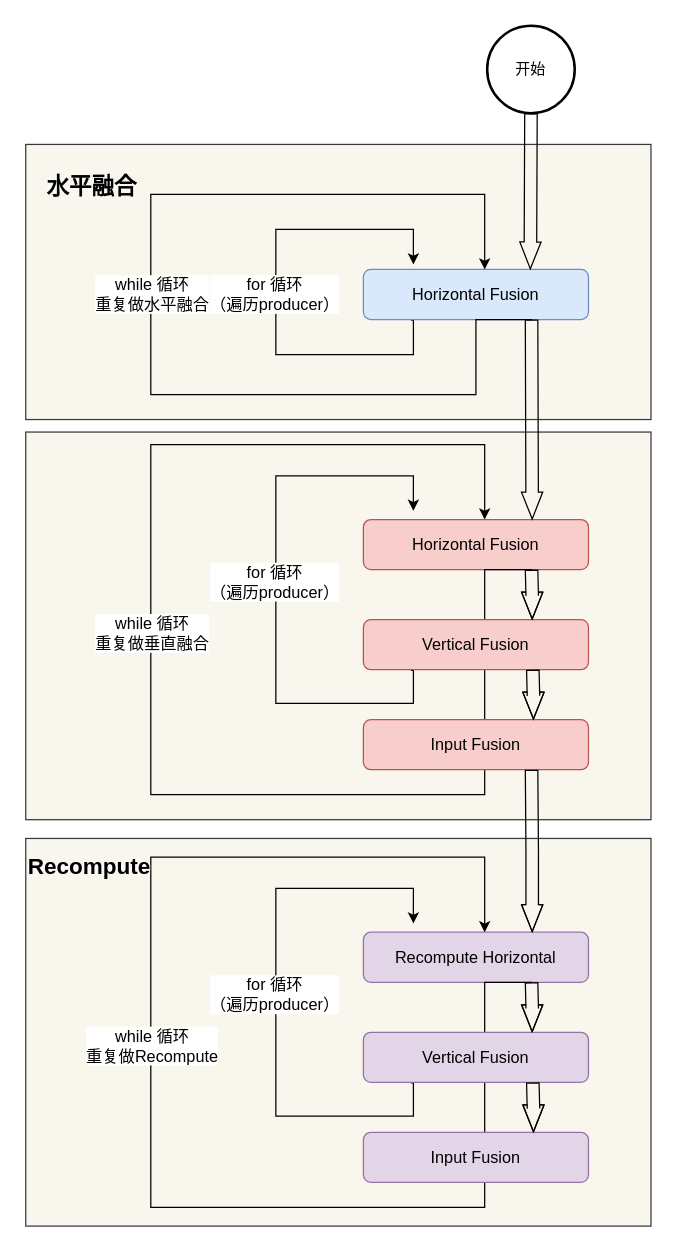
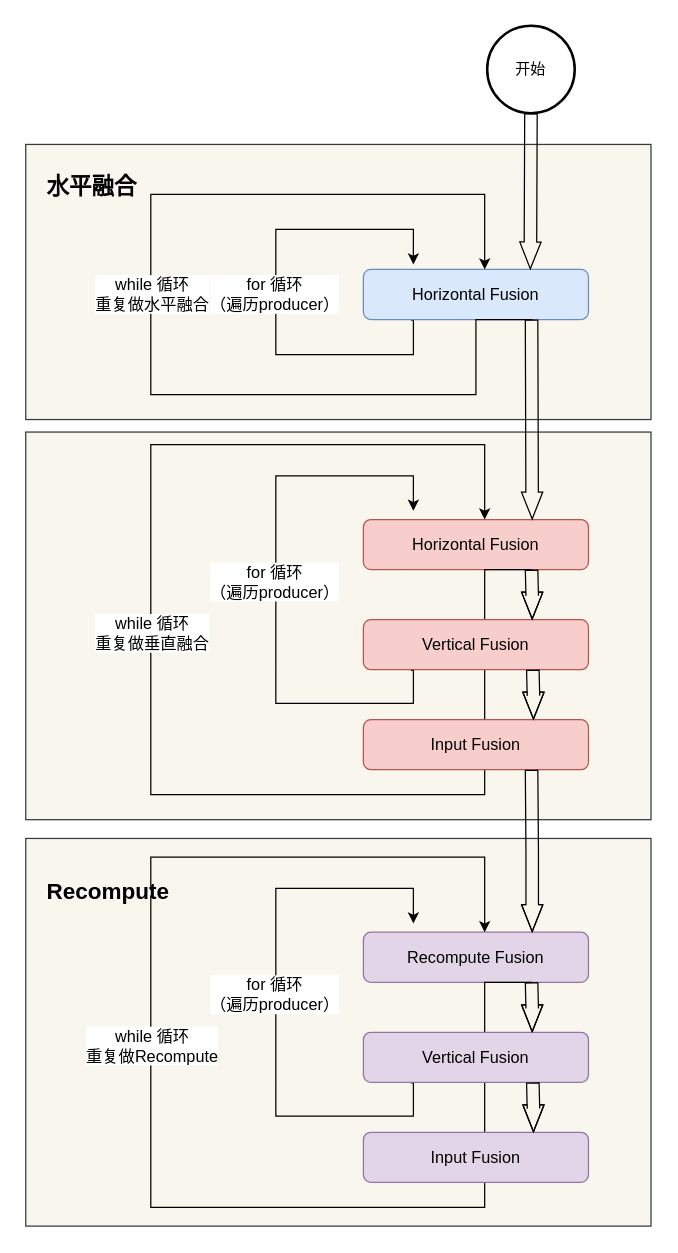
(82, 869) -> (101, 894)
(476, 957) -> (476, 957)
